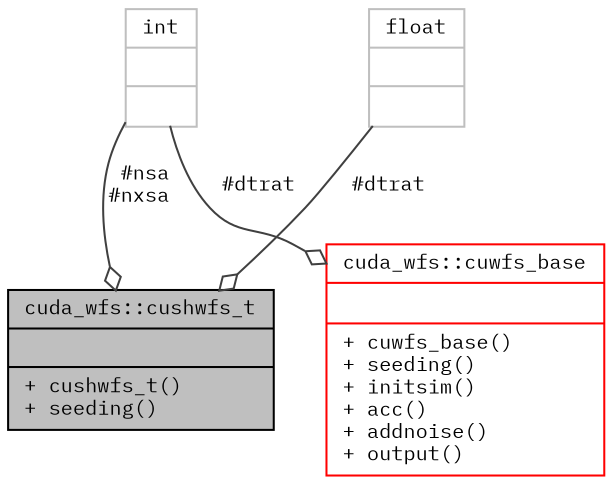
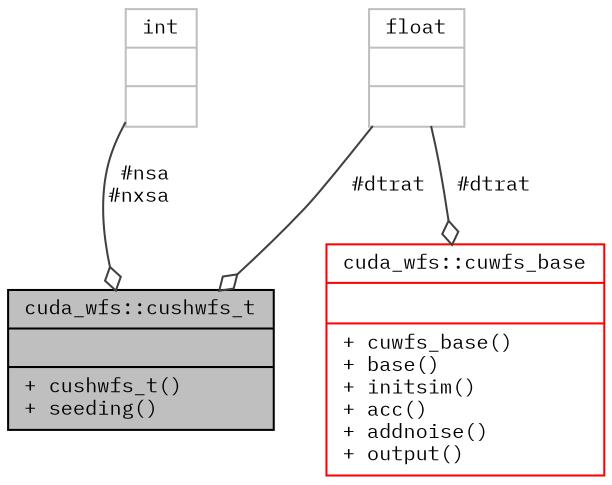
(215, 213) -> (441, 173)
(411, 365) -> (392, 365)
